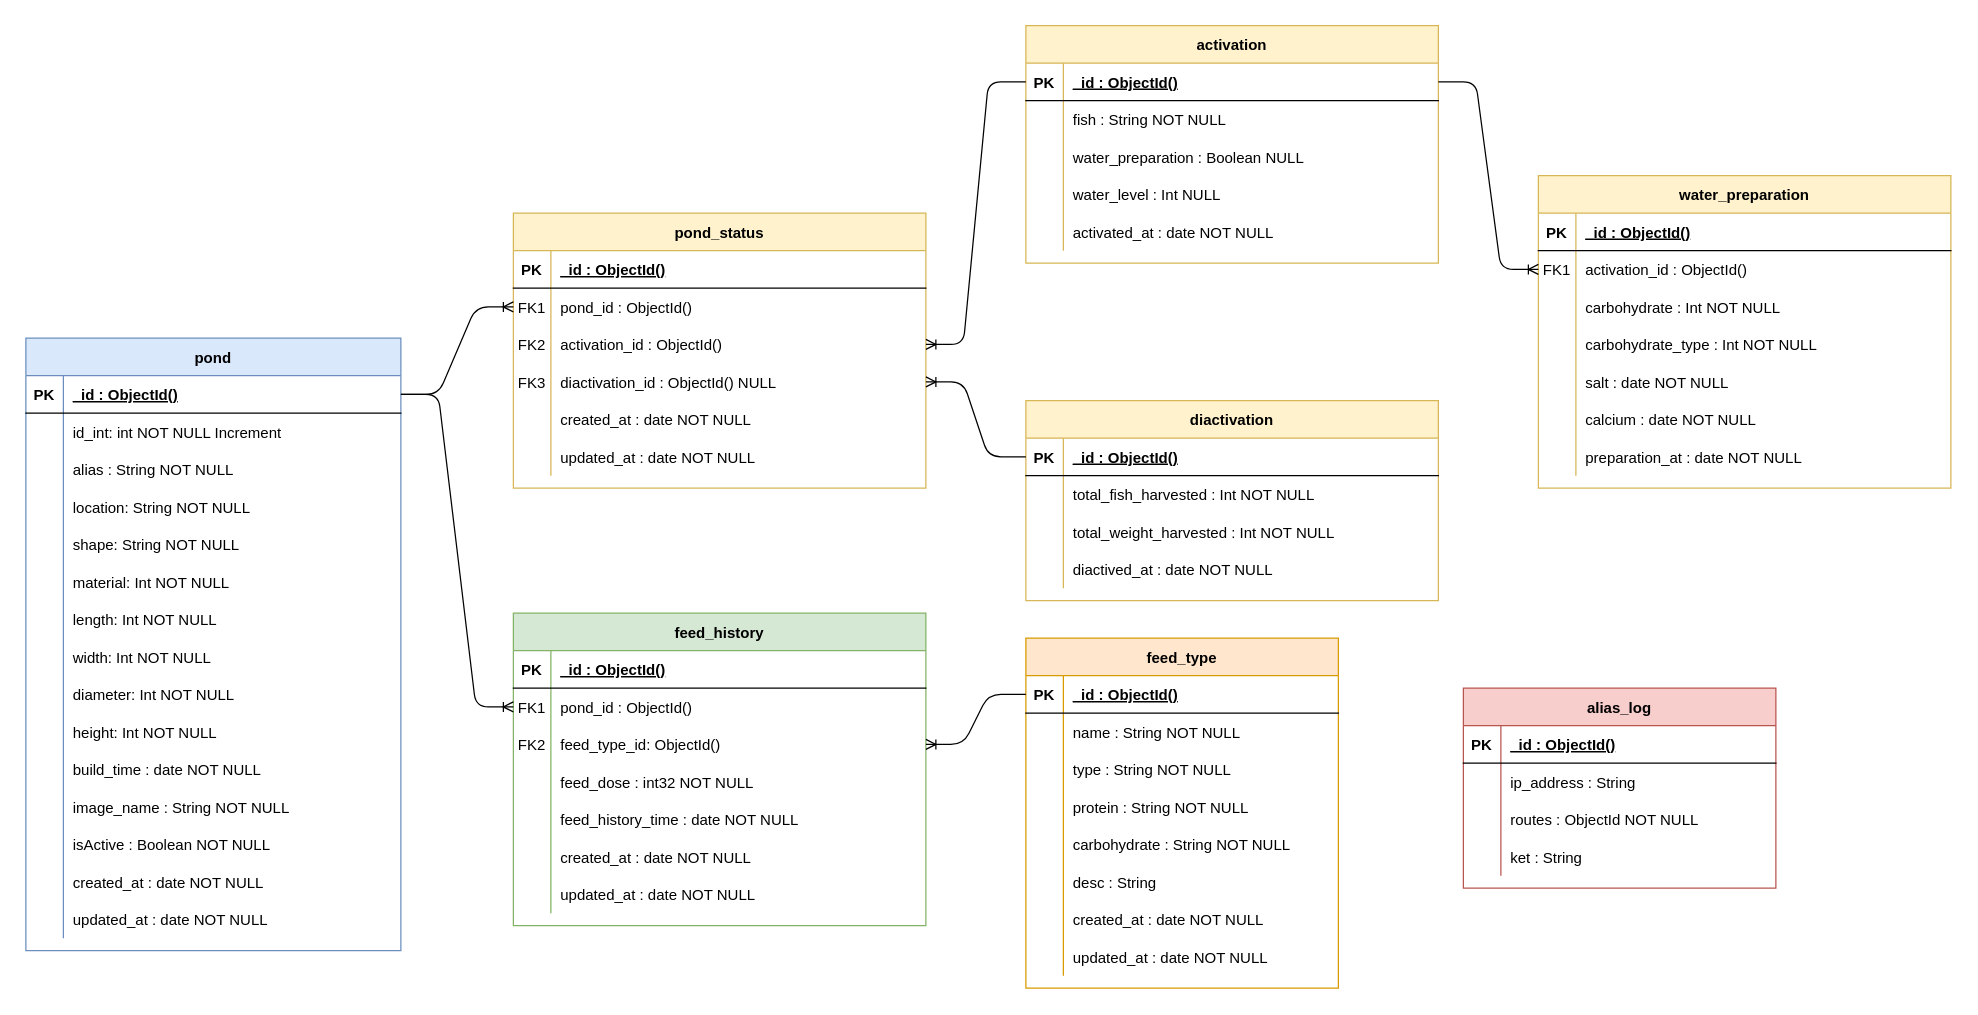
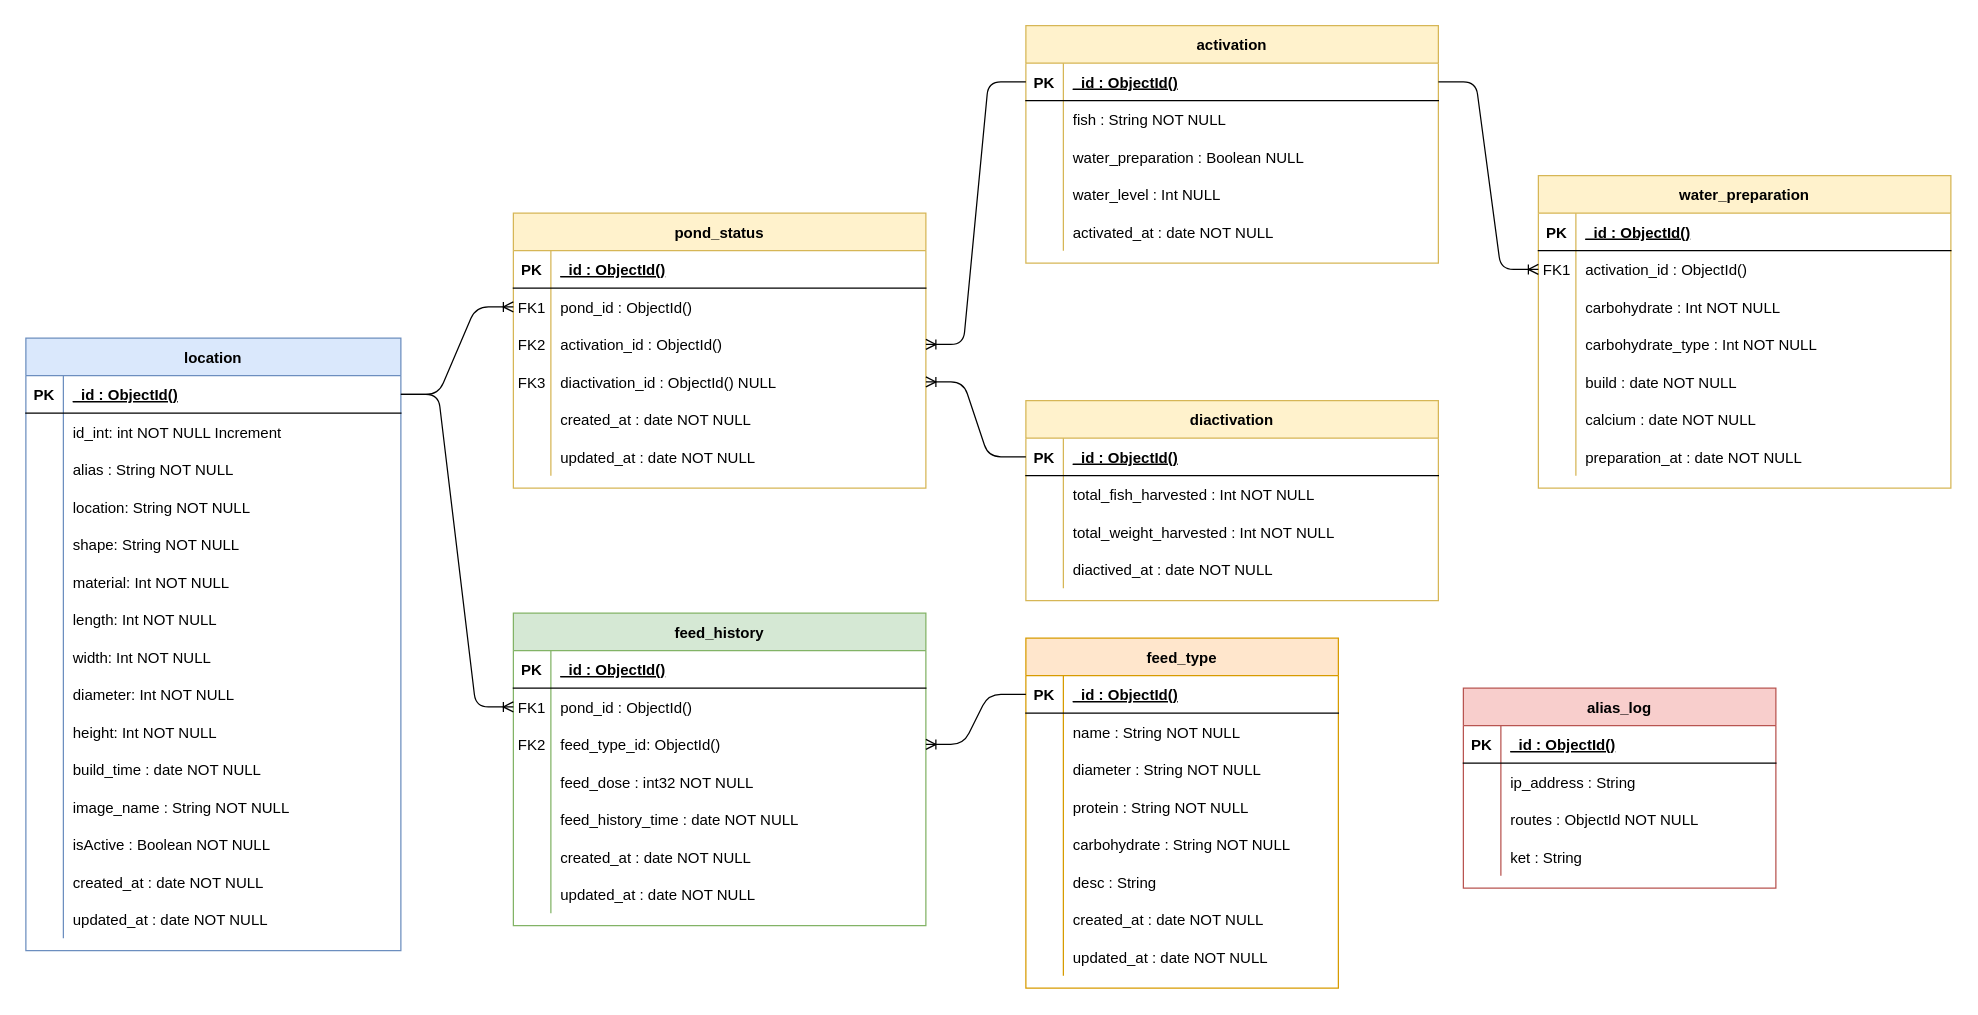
(213, 358) -> (213, 358)
(1657, 383) -> (1660, 383)
(1153, 770) -> (1168, 770)
